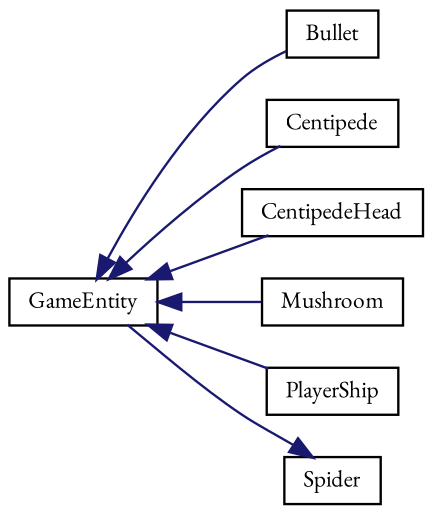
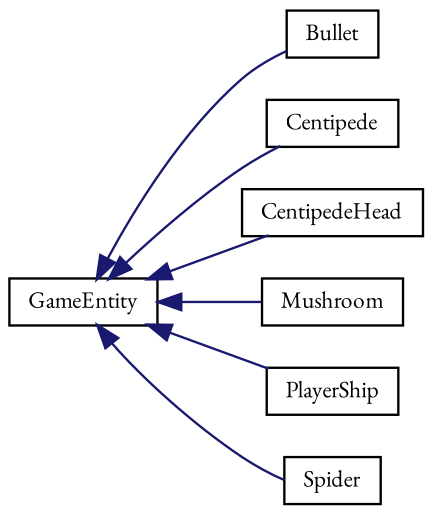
(207, 390) -> (192, 420)
